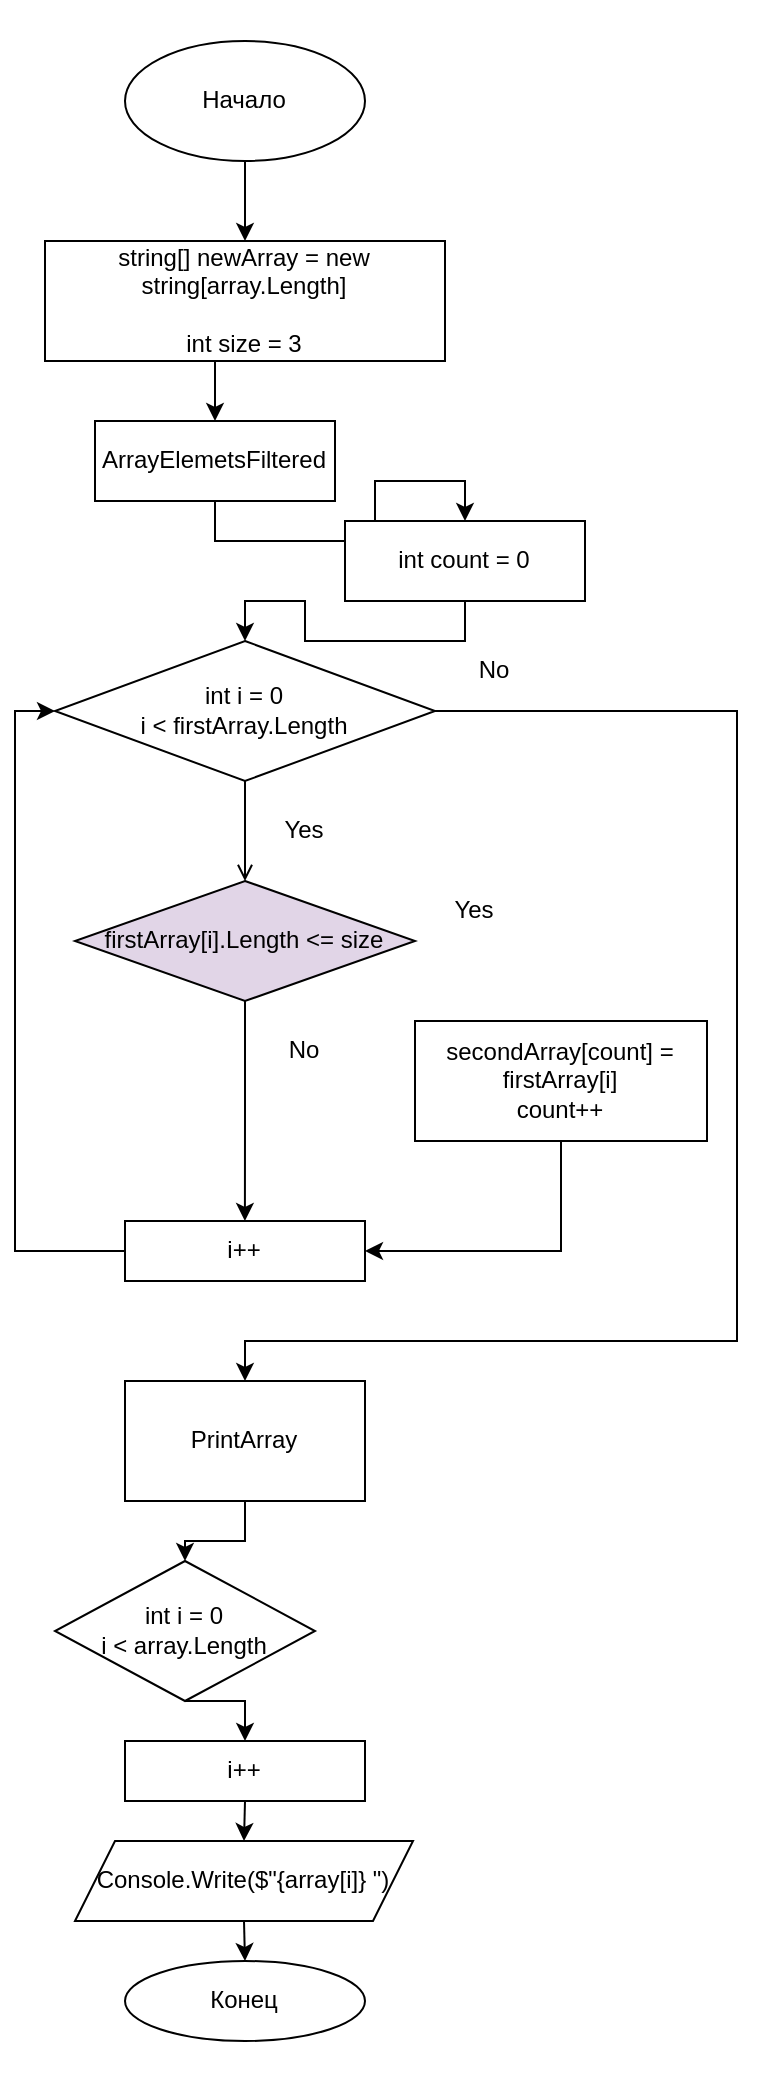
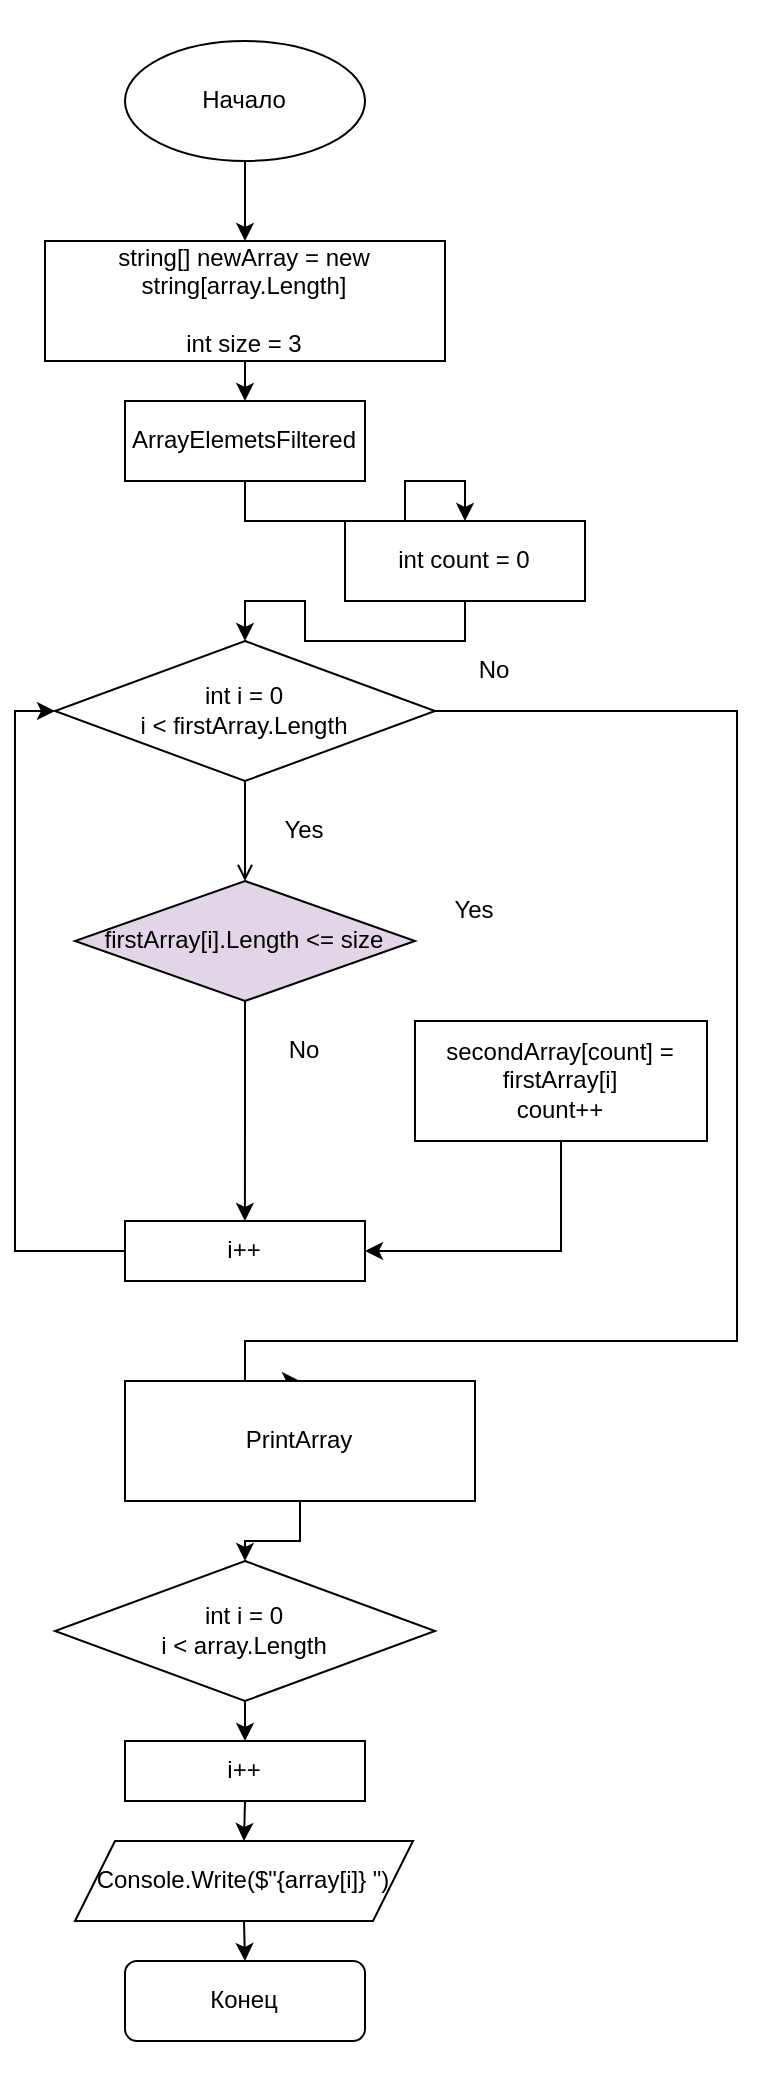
(215, 461) -> (245, 441)
(245, 1441) -> (300, 1441)
(185, 1631) -> (245, 1631)
(245, 2001) -> (245, 2001)
